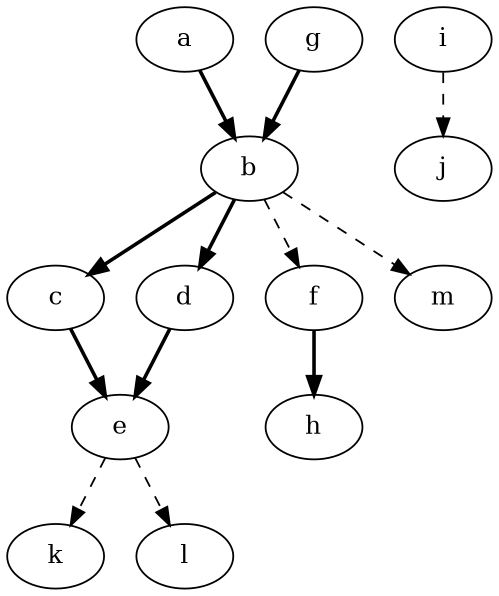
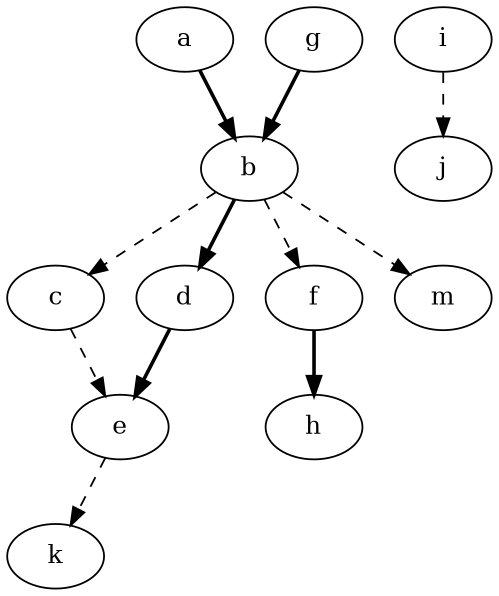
(160, 229) -> (160, 229)
(84, 354) -> (84, 354)
(185, 556) -> none
